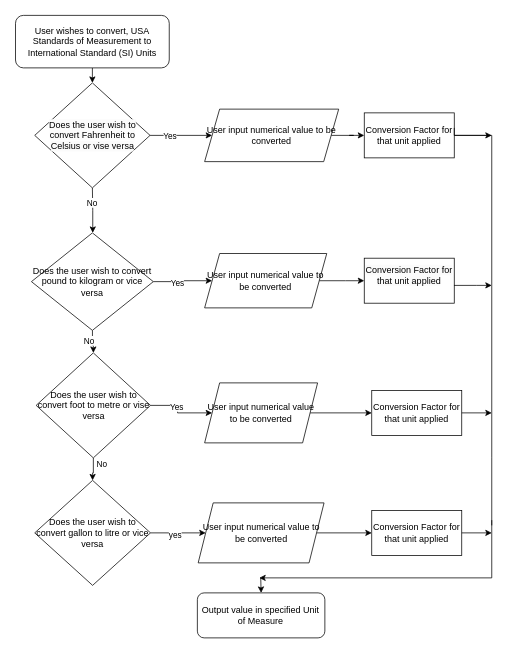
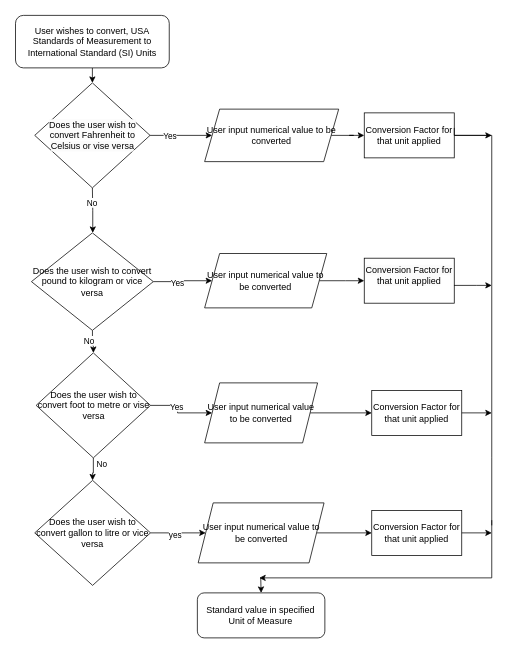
(261, 615) -> (261, 615)
